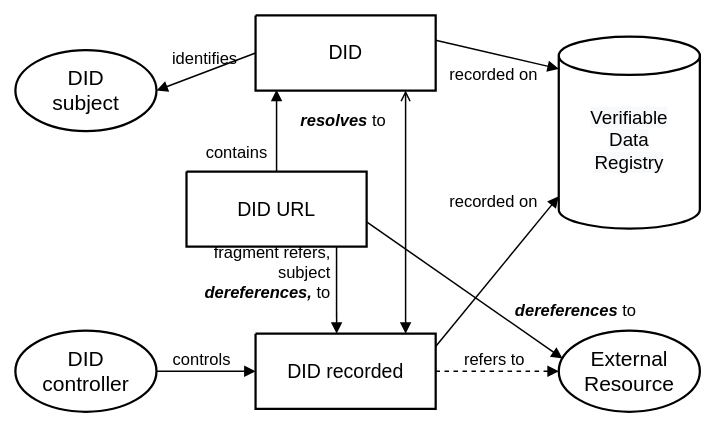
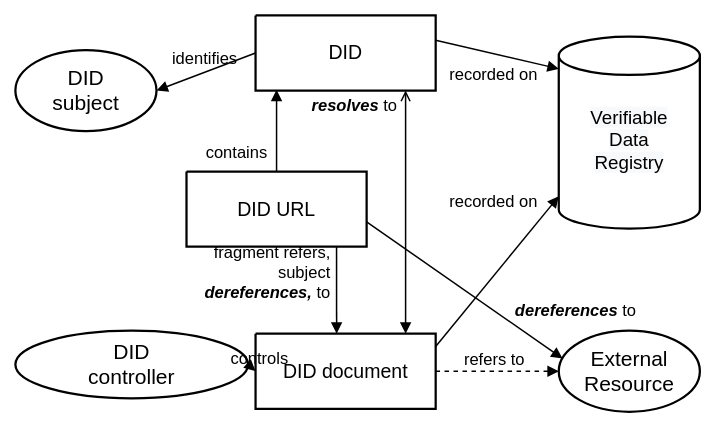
(343, 121) -> (354, 106)
(86, 371) -> (132, 364)
(345, 371) -> (345, 371)
